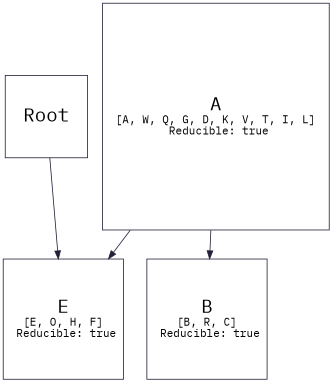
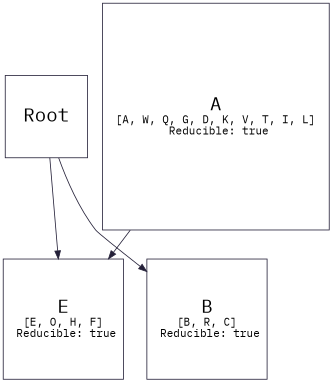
(210, 240) -> (89, 220)
